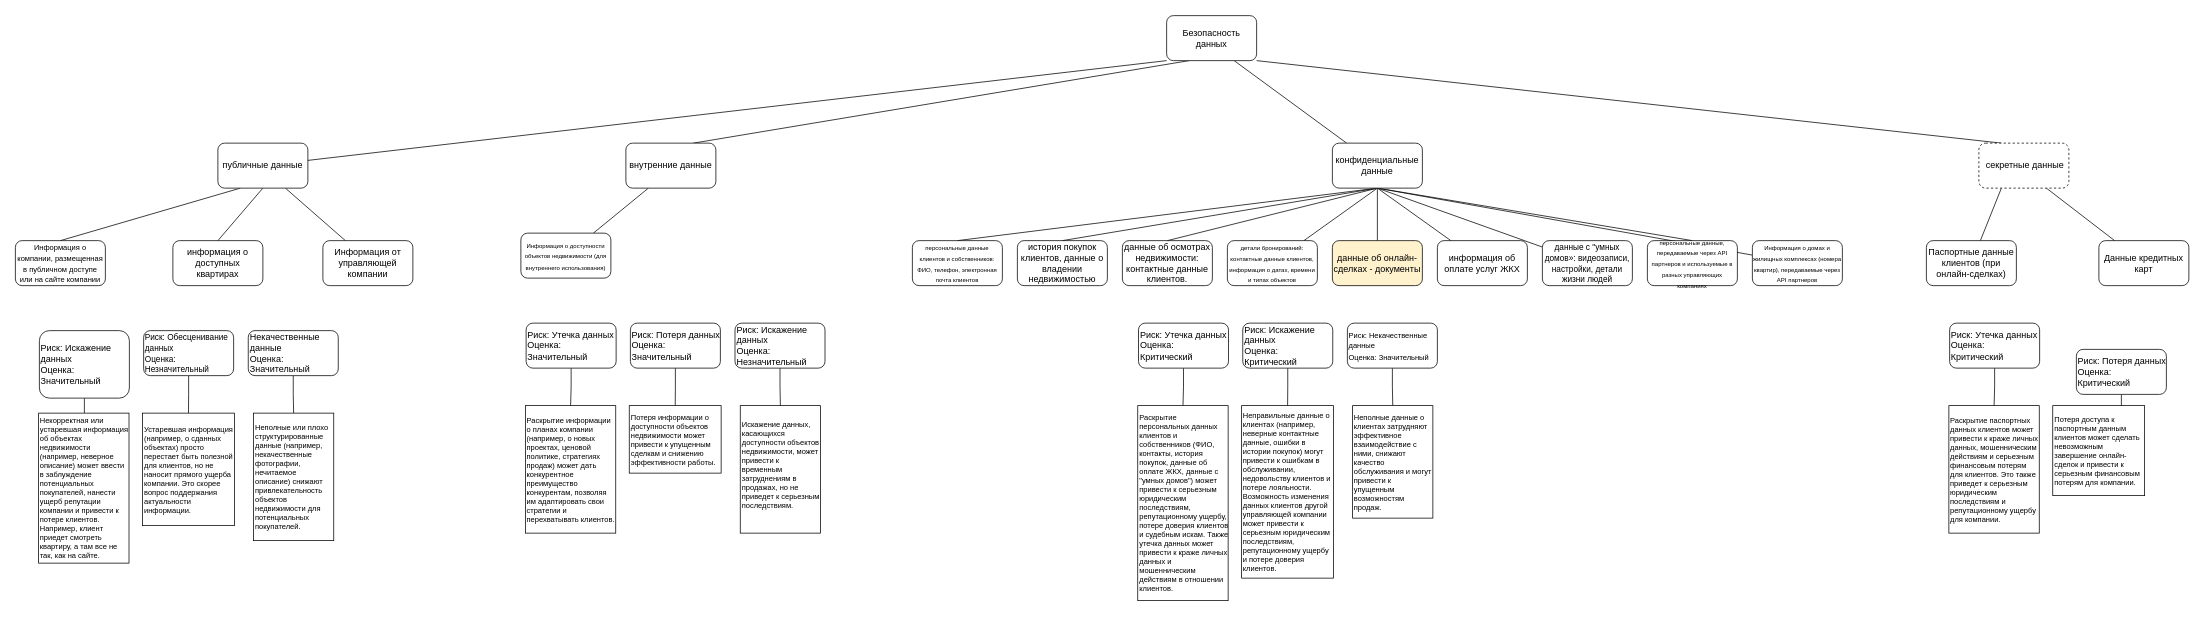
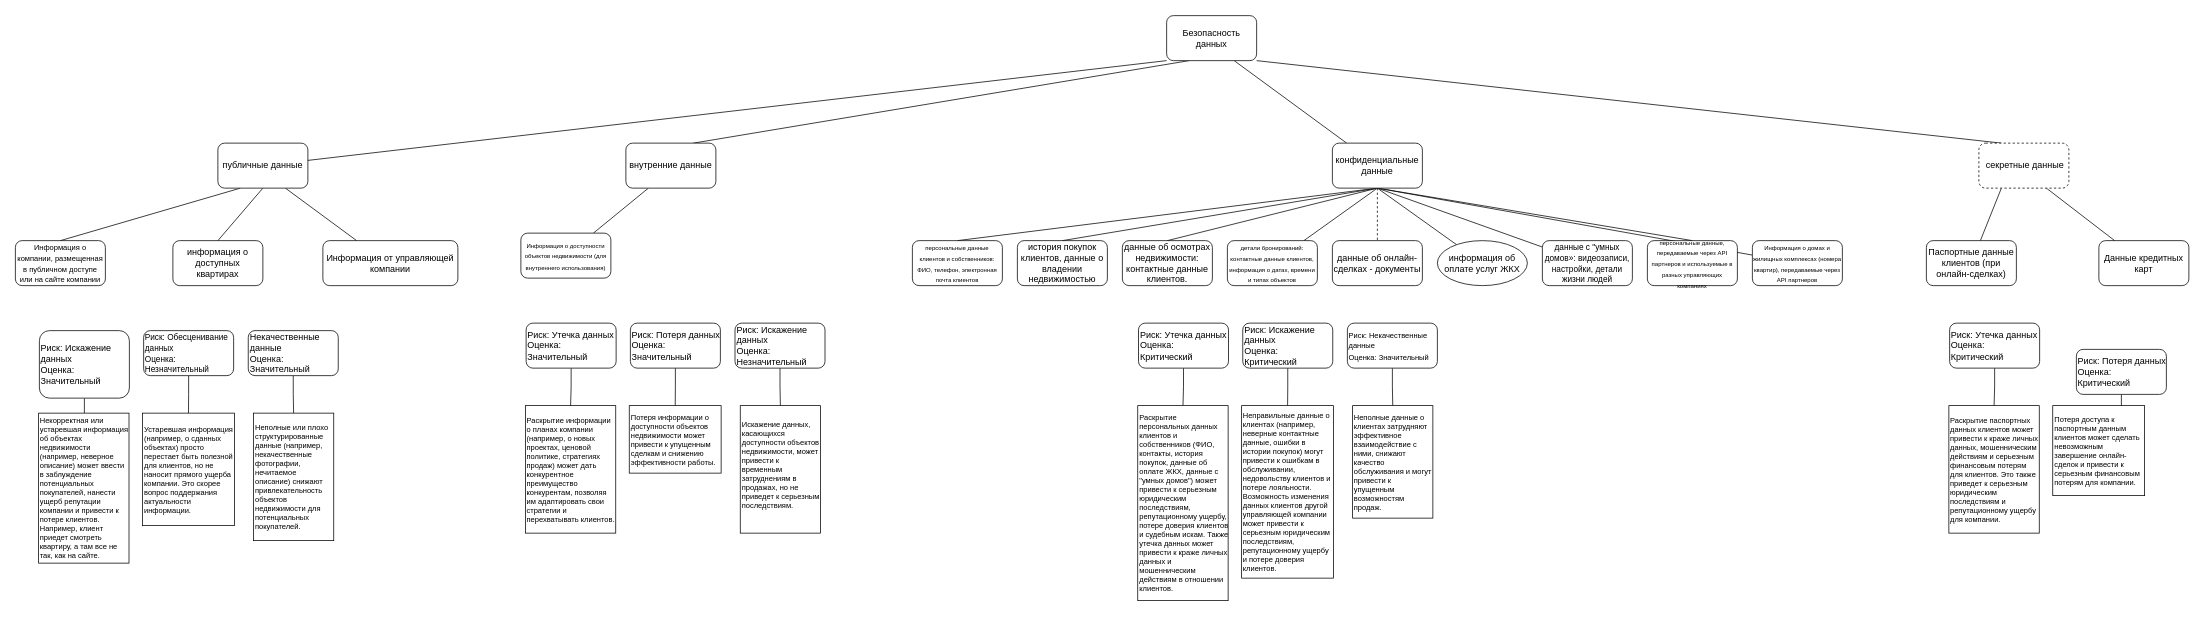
(1377, 214) -> (1377, 214)
(368, 263) -> (390, 263)
(1377, 263) -> (1377, 263)
(1482, 263) -> (1482, 263)
